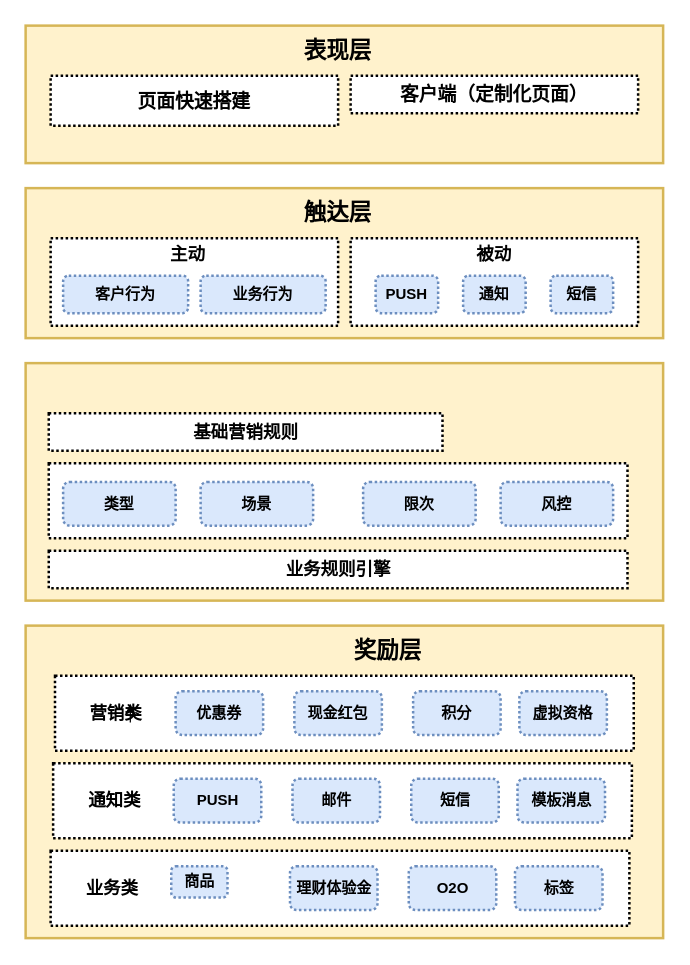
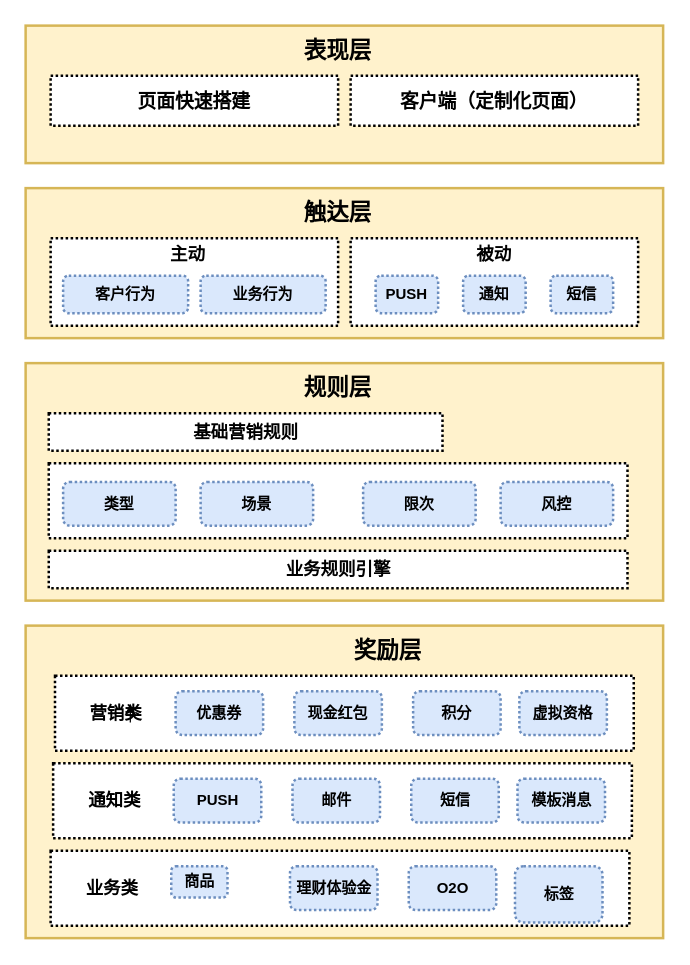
(494, 94) -> (494, 101)
none -> (338, 388)
(559, 888) -> (559, 894)
